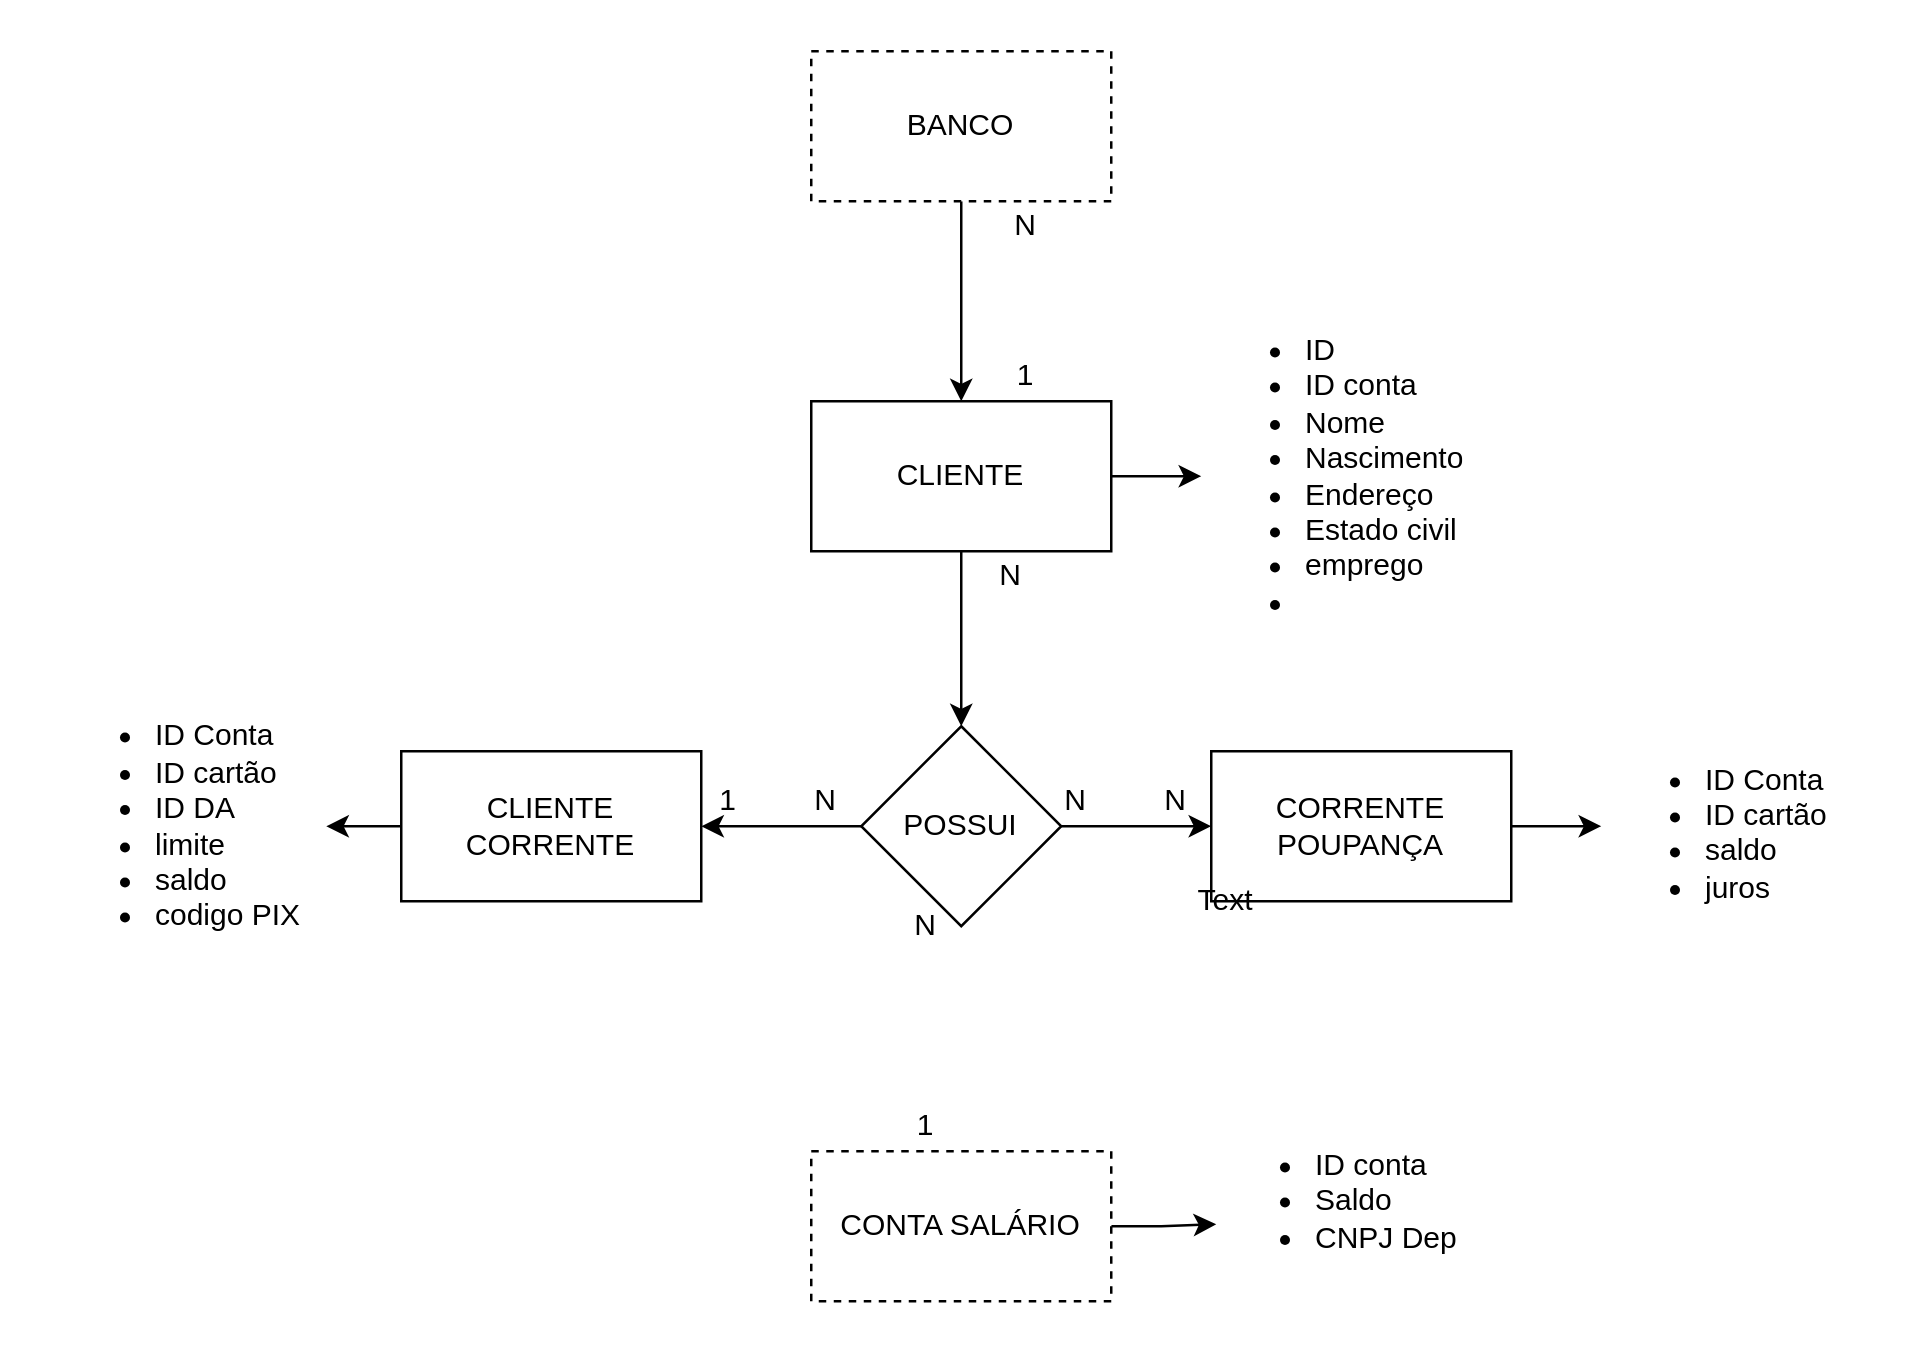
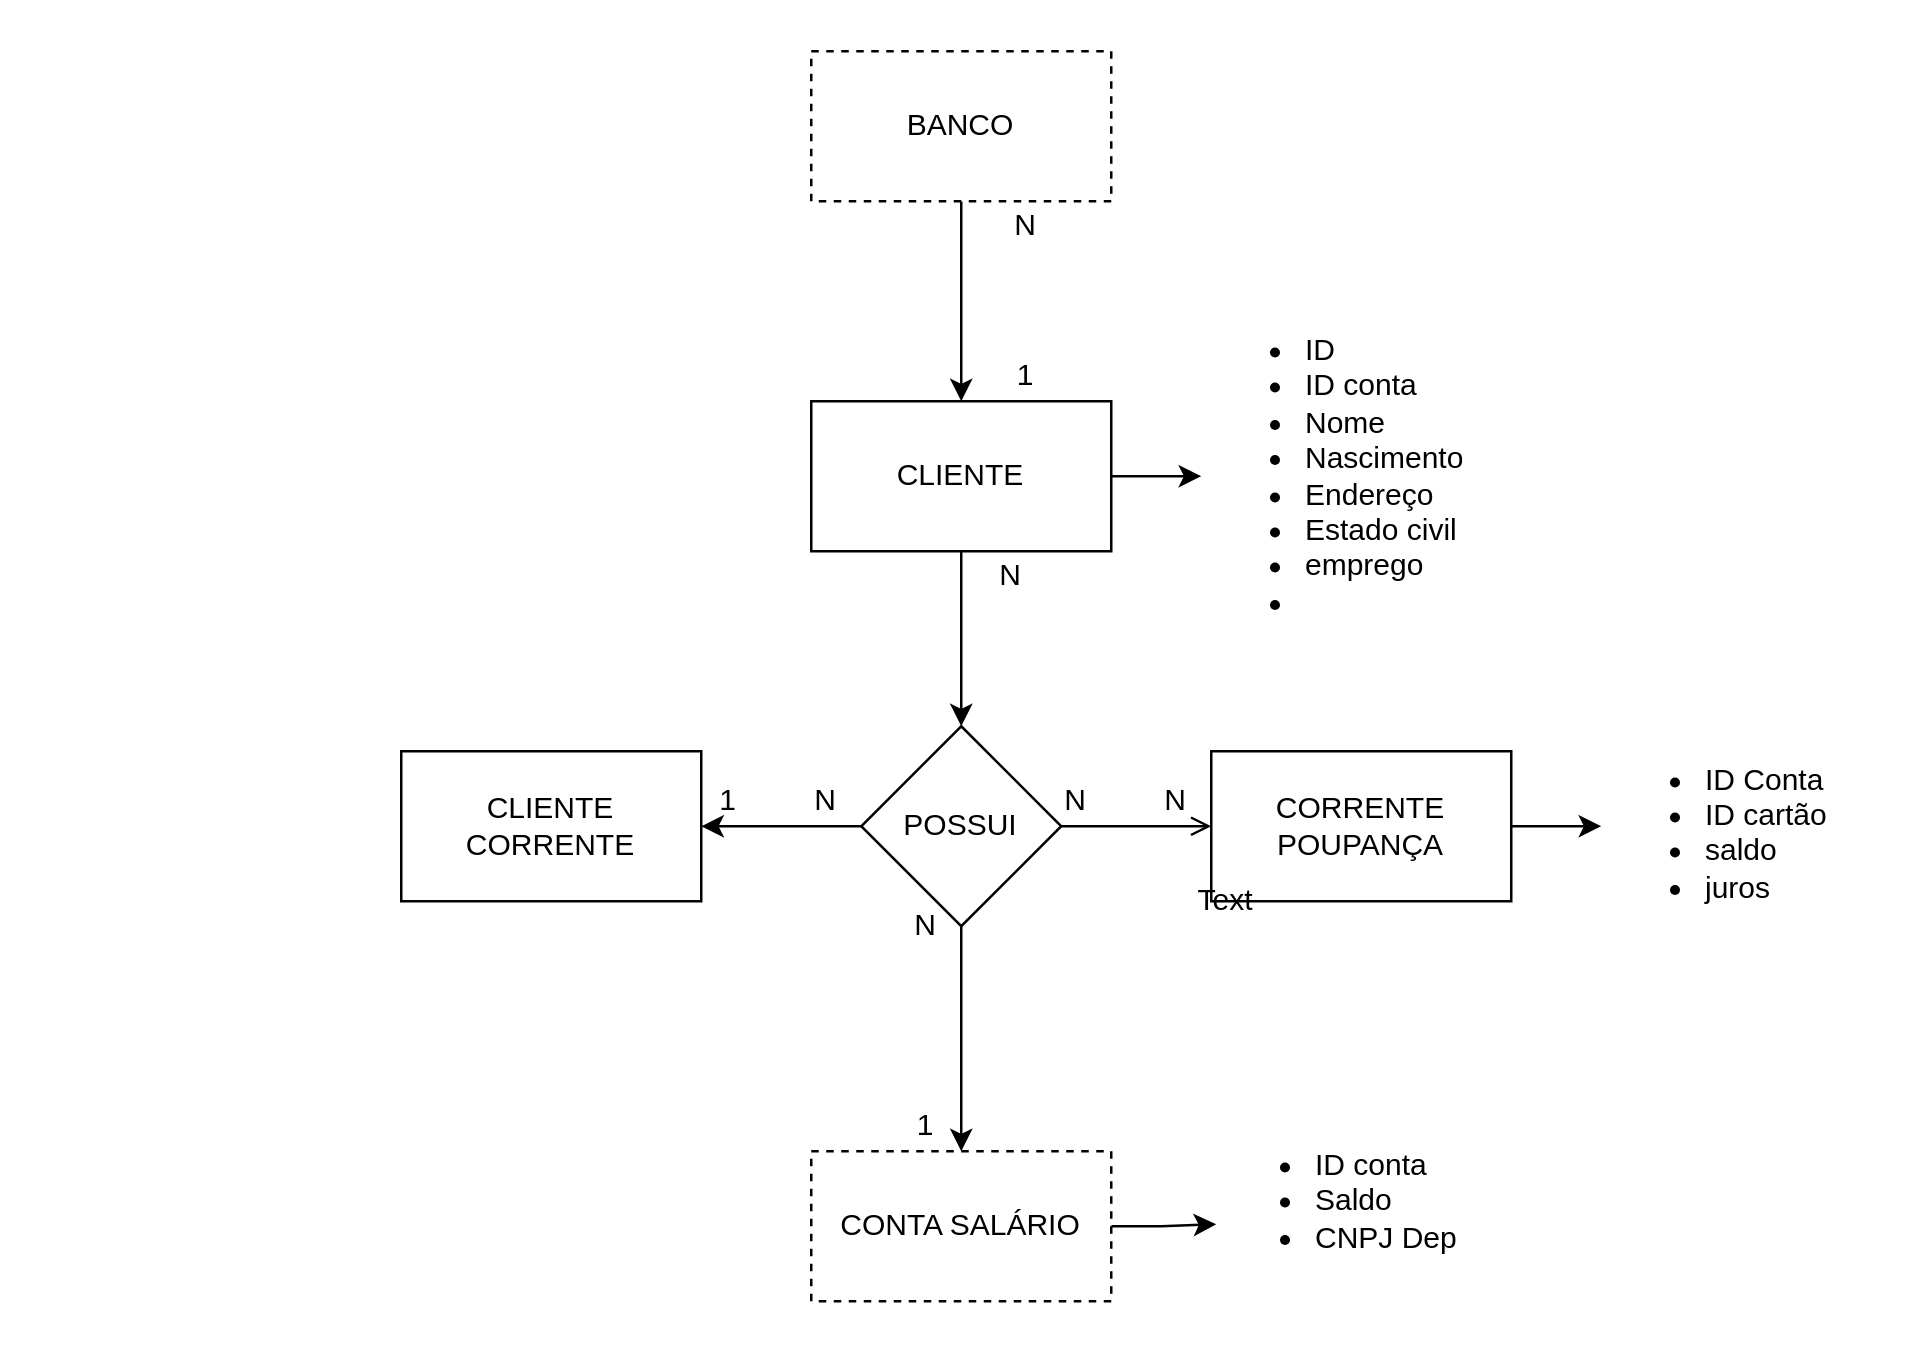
(189, 826) -> none
(355, 826) -> none
(1193, 826) -> (1197, 826)
none -> (961, 1030)
